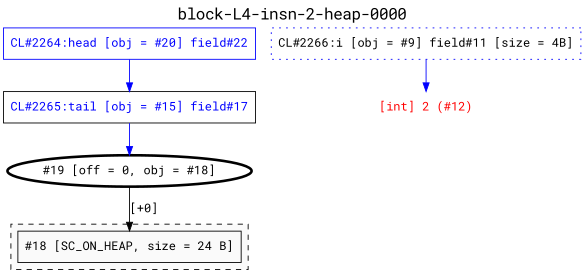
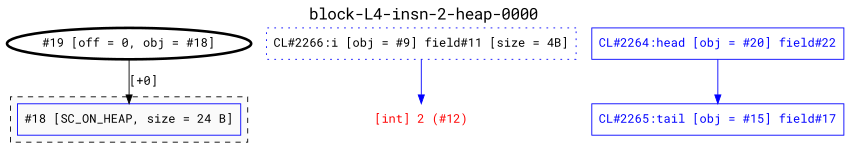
(130, 107) -> (718, 119)
(130, 135) -> none
(130, 247) -> (129, 119)
